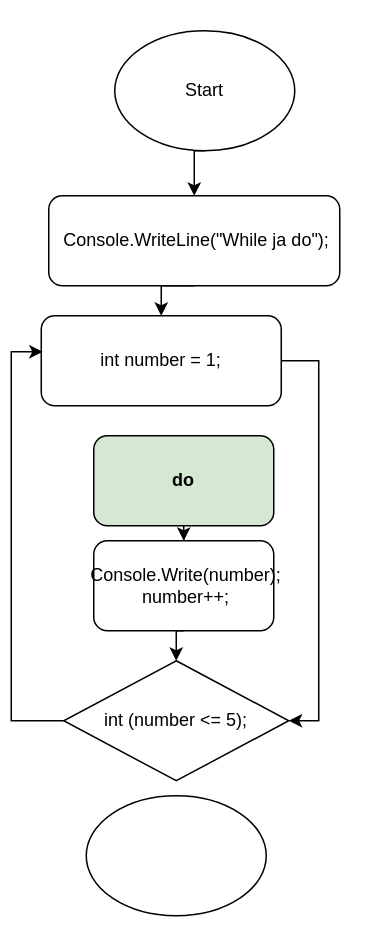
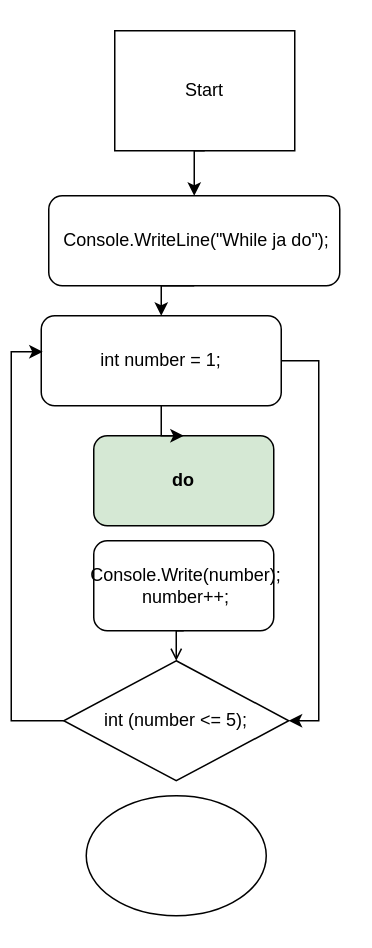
(205, 91) -> (205, 91)
none -> (161, 427)
(184, 533) -> none
(176, 649) -> (176, 651)
